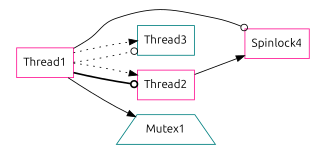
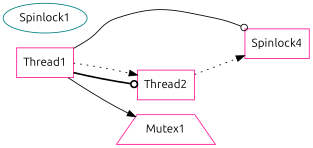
none -> (45, 18)
(166, 40) -> none
(216, 67) -> (216, 67)
(166, 130) -> (166, 130)
